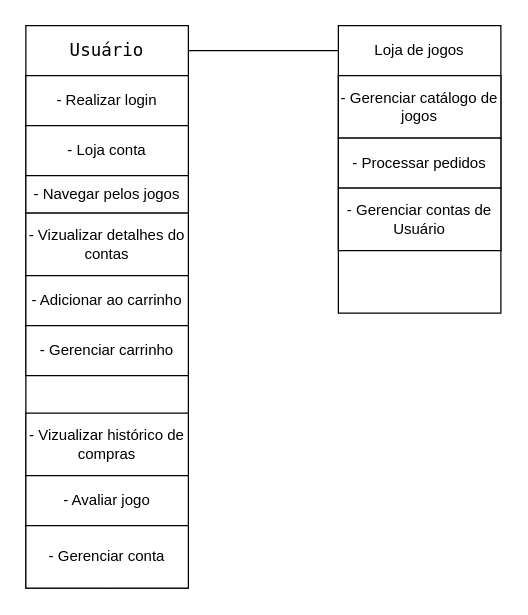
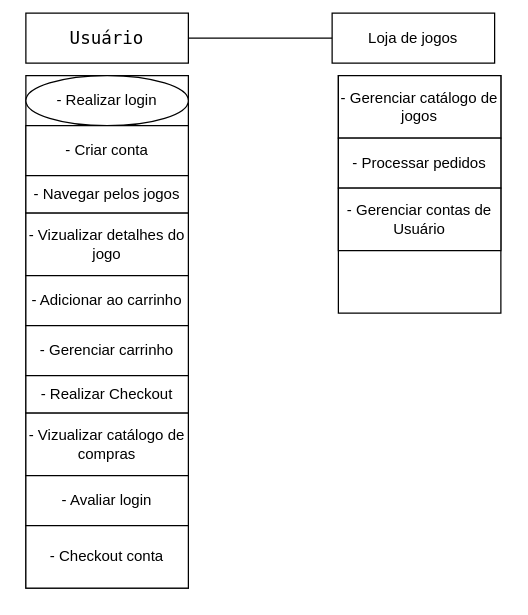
(107, 51) -> (107, 38)
(419, 51) -> (413, 38)
(107, 101) -> (107, 101)
(107, 151) -> (107, 151)
(107, 244) -> (107, 244)
none -> (107, 394)
(107, 444) -> (107, 444)
(107, 501) -> (107, 501)
(107, 557) -> (107, 557)
